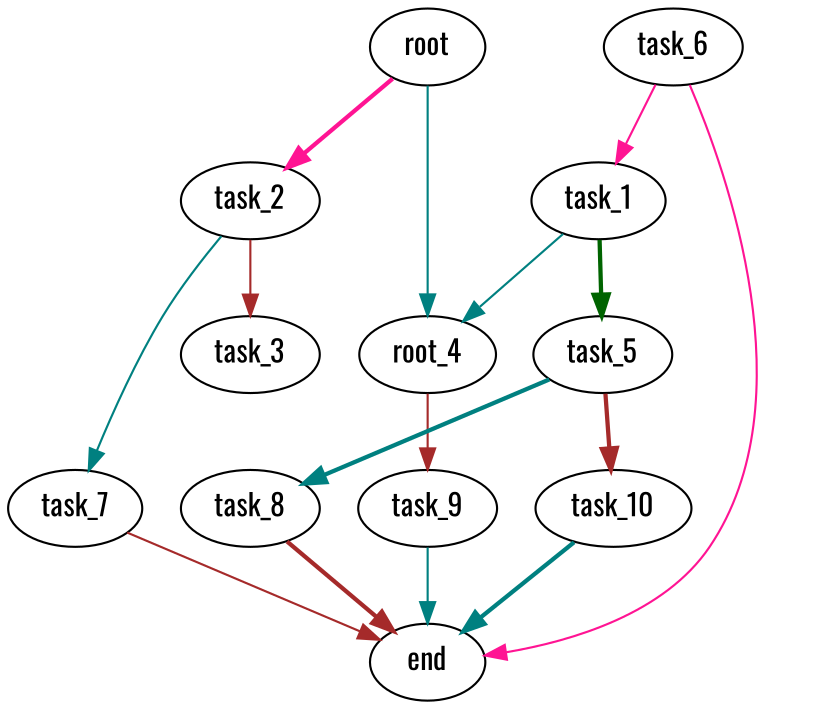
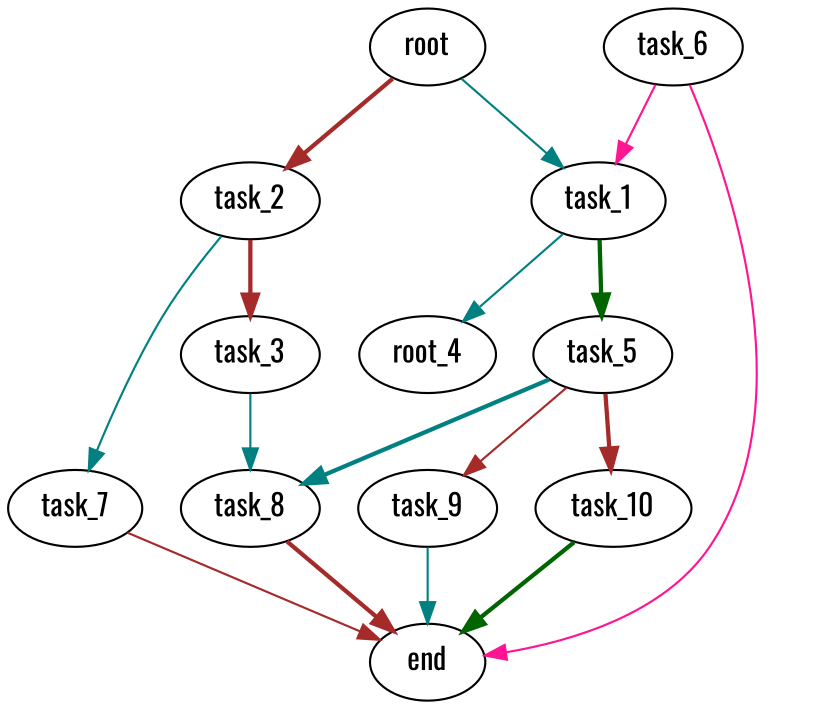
(348, 116) -> (348, 116)
(428, 190) -> (504, 116)
(250, 267) -> (250, 267)
(428, 417) -> (523, 424)
none -> (250, 421)
(527, 580) -> (527, 580)
